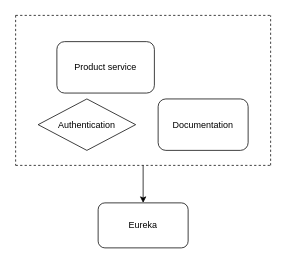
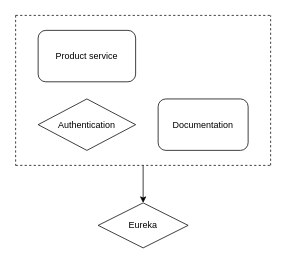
(105, 67) -> (87, 56)
(143, 225) -> (143, 225)
